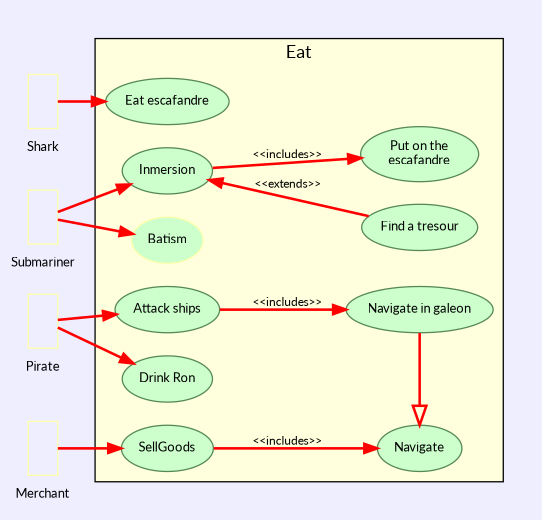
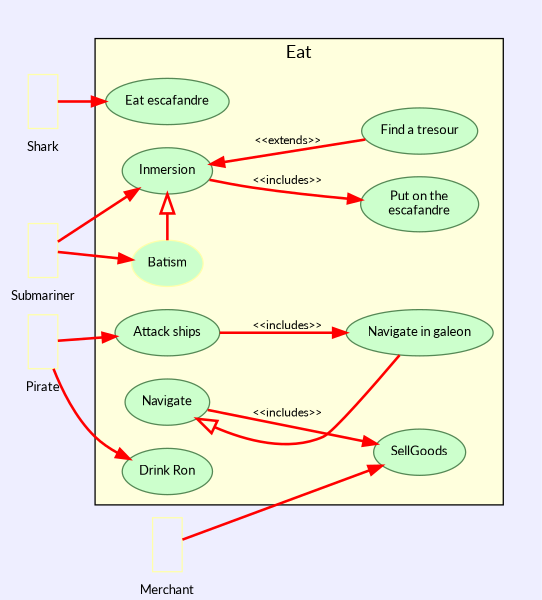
none -> (167, 227)
(289, 448) -> (286, 426)
